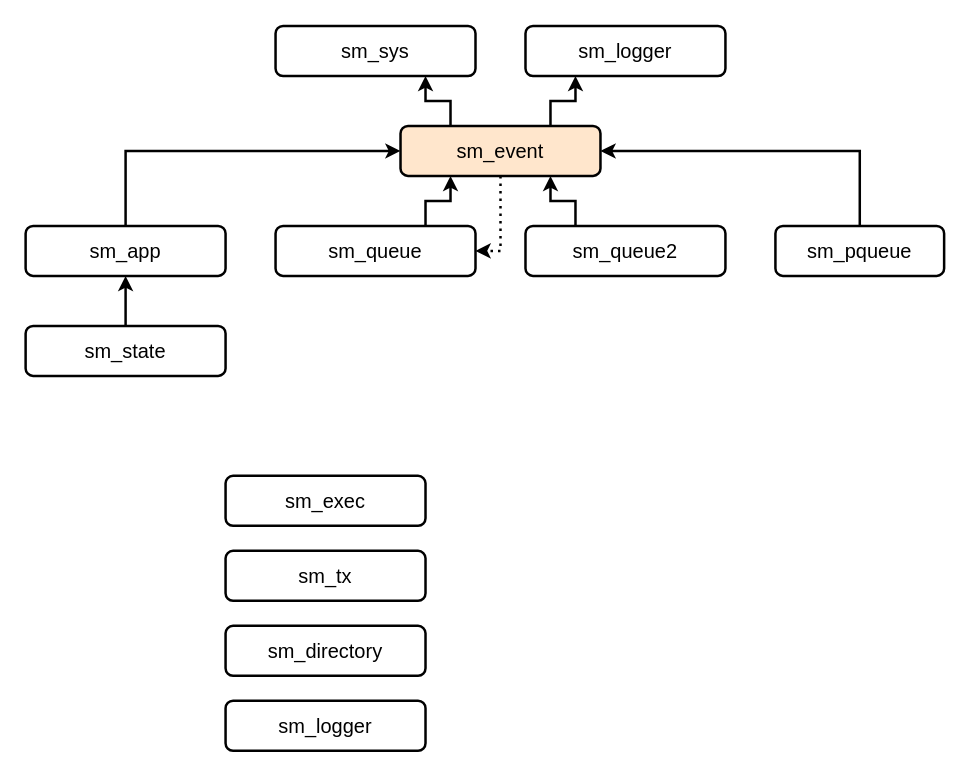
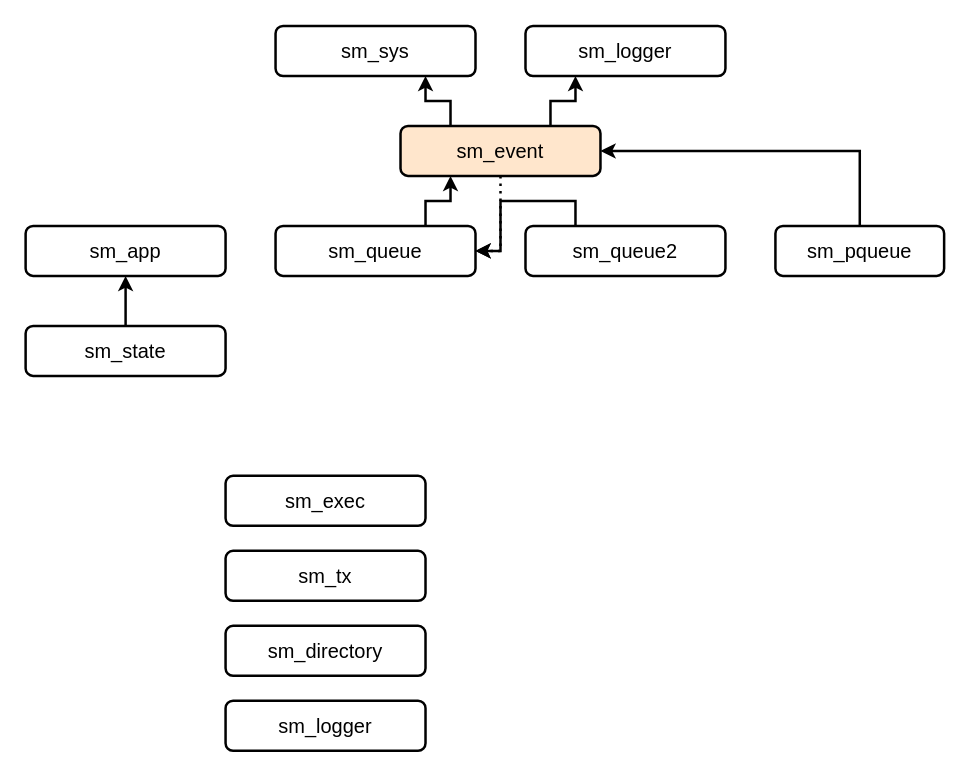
(220, 151) -> none
(551, 194) -> (528, 201)
